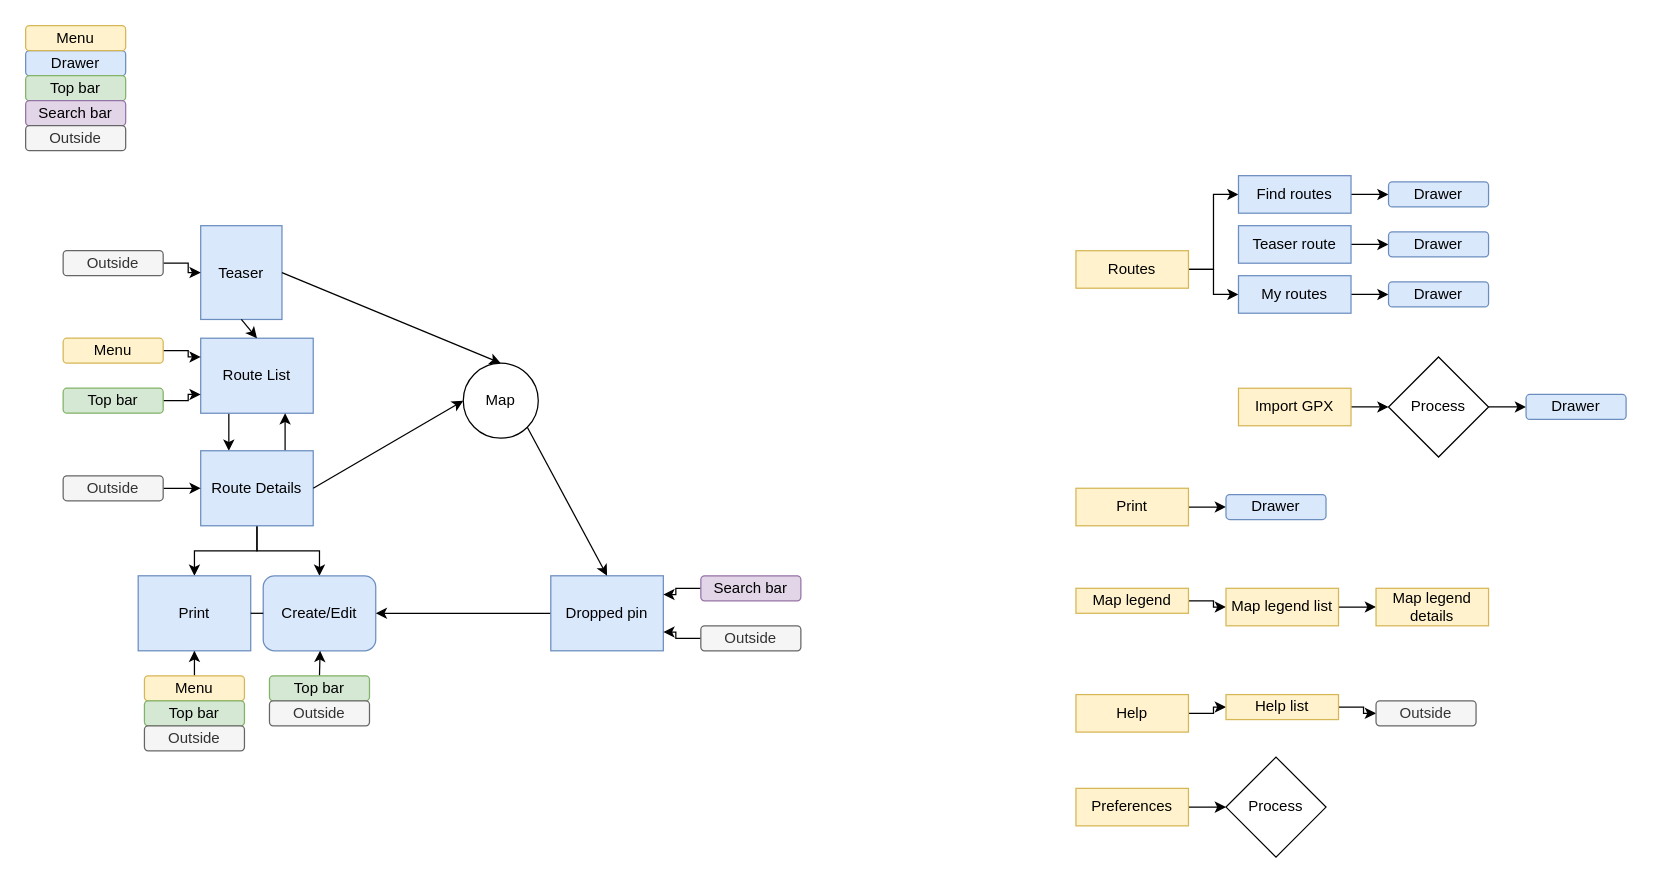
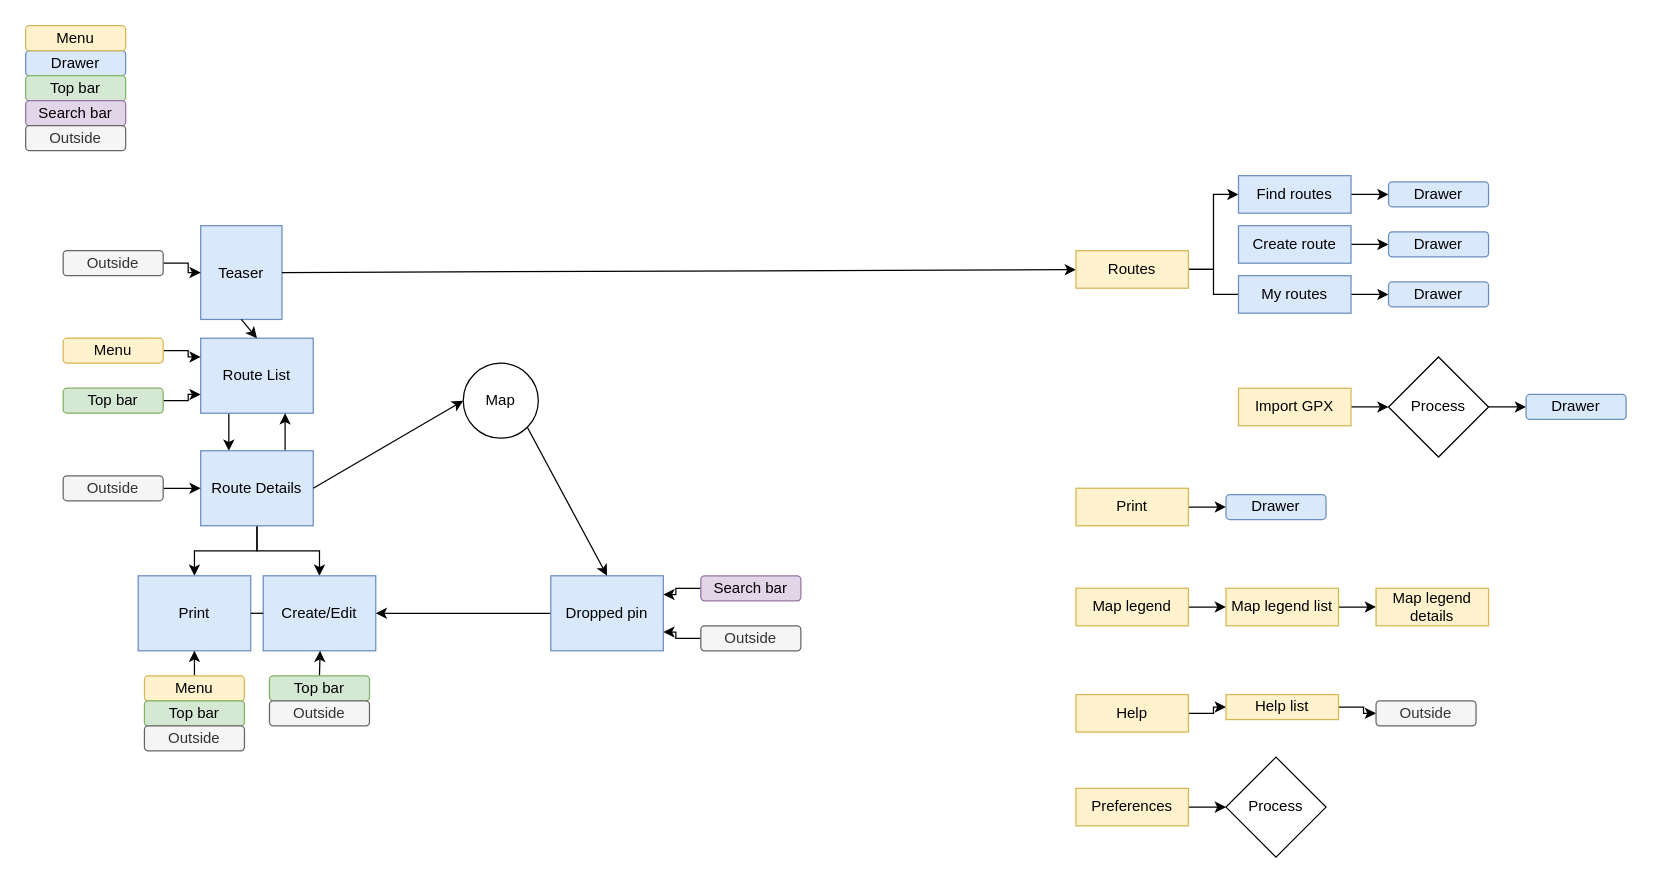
(1294, 244) -> (1294, 244)
(1228, 294) -> (1232, 294)
(388, 316) -> (674, 271)
(1132, 601) -> (1132, 607)
(319, 613) -> (319, 613)
